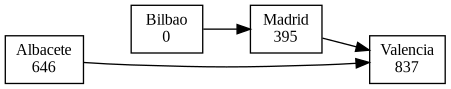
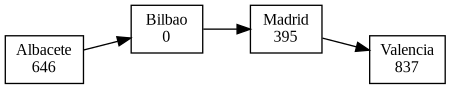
(220, 67) -> (101, 46)
